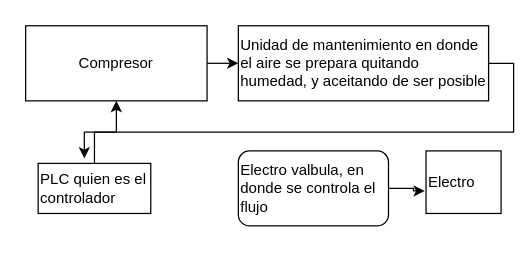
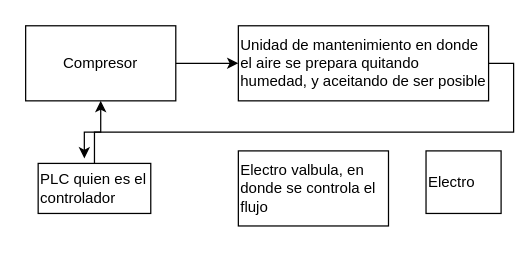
(116, 63) -> (101, 63)
(313, 188) -> (313, 188)
(403, 188) -> none
